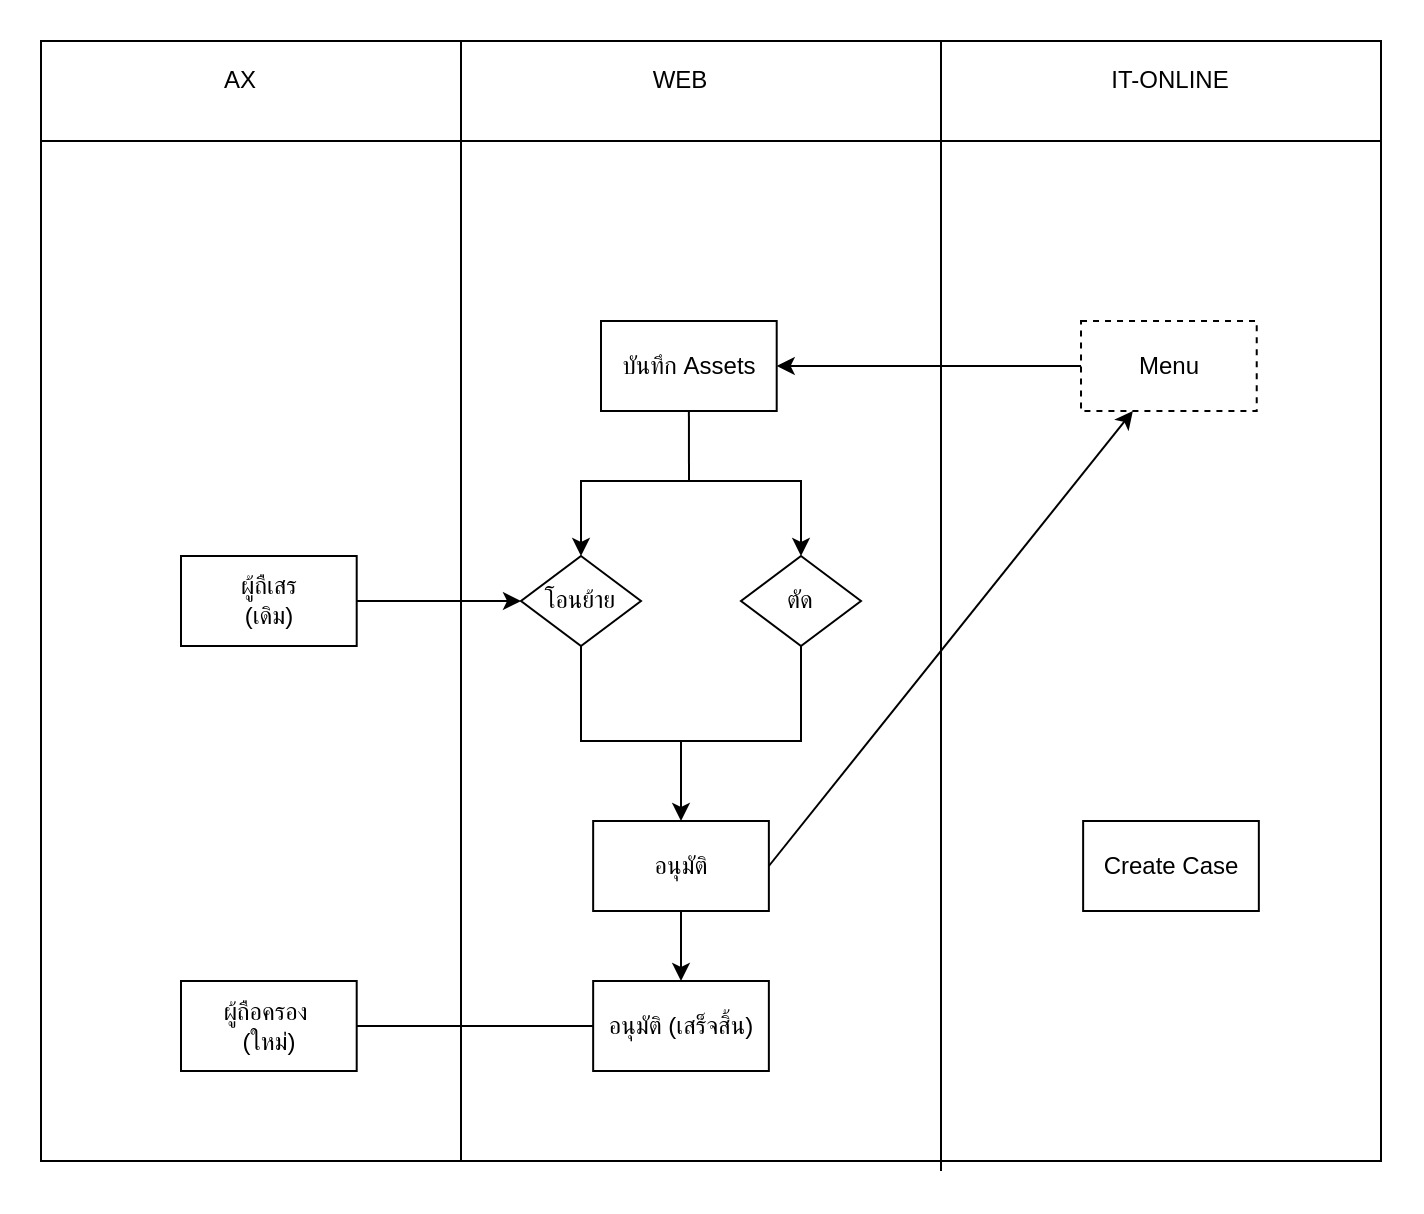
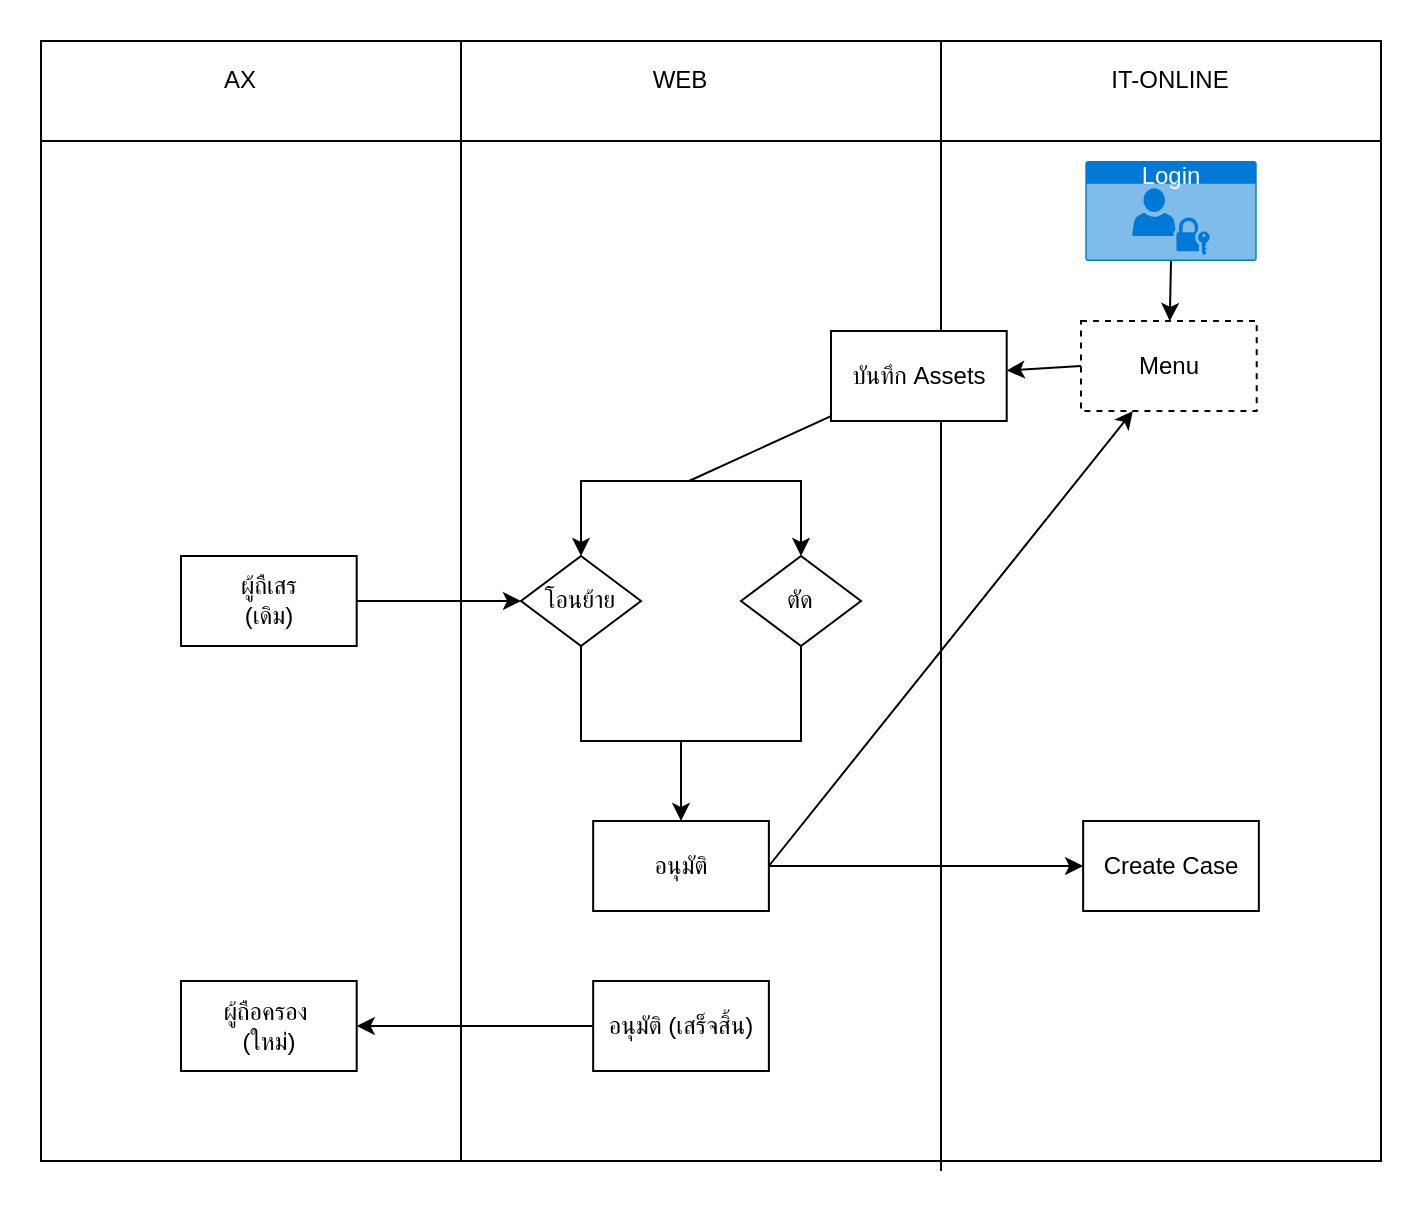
none -> (1171, 211)
none -> (1171, 284)
(689, 366) -> (919, 376)
(681, 939) -> (921, 866)
(366, 1026) -> (371, 1026)
